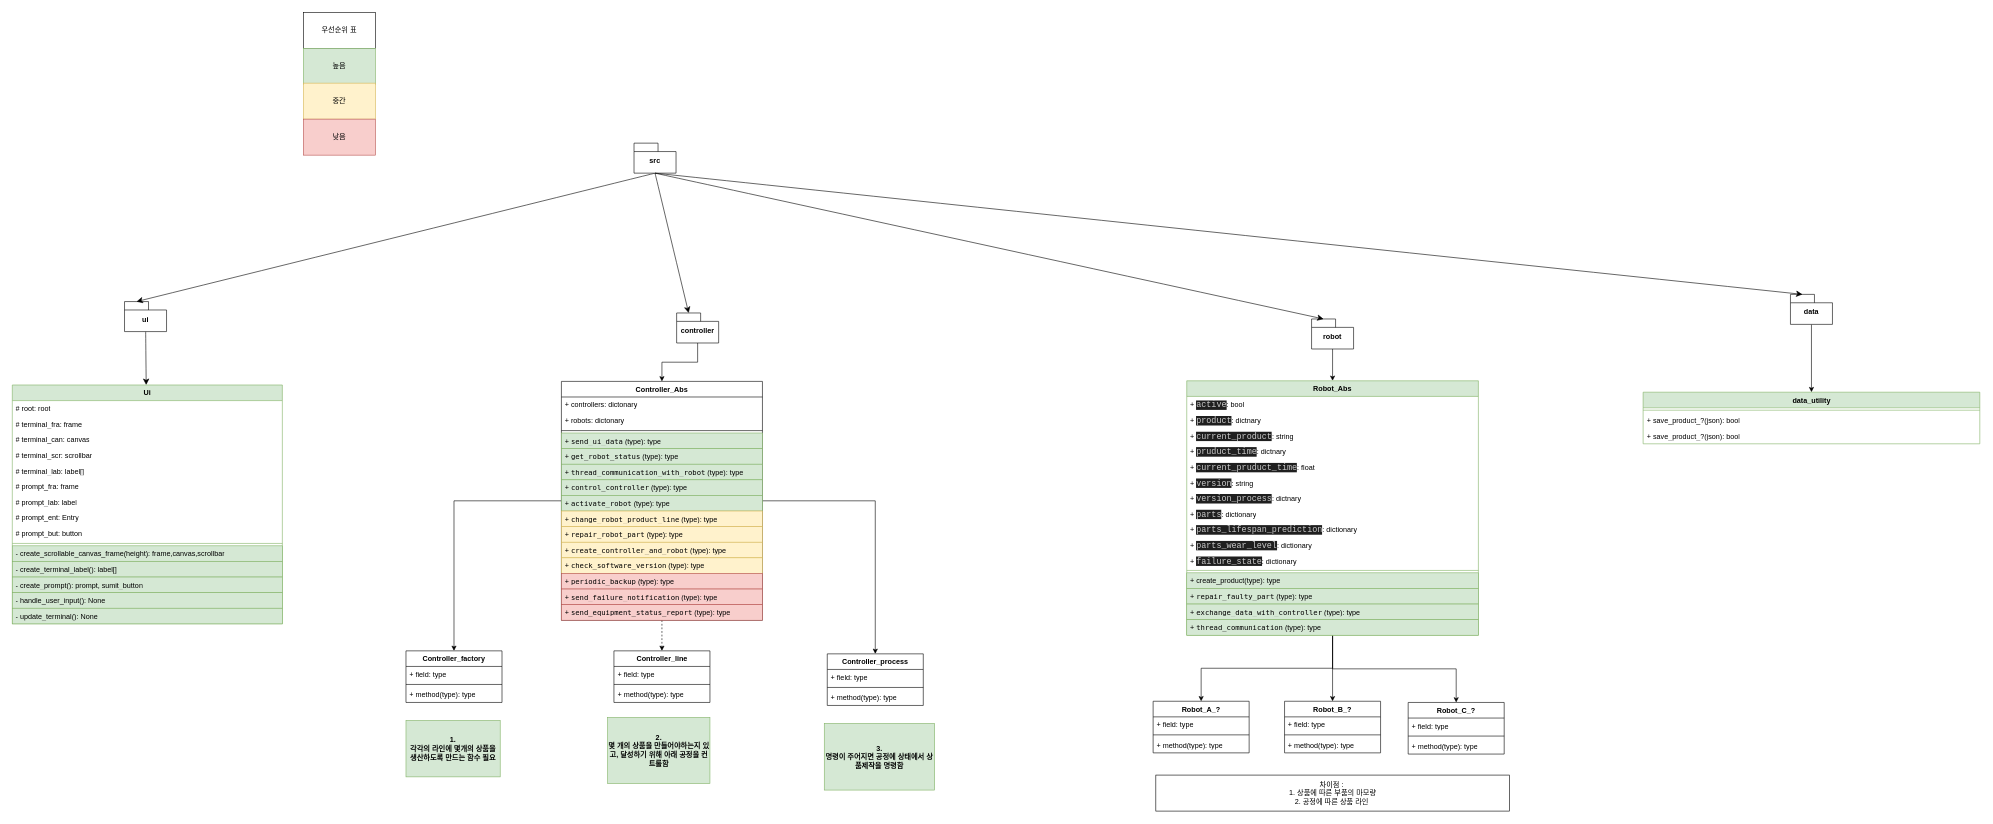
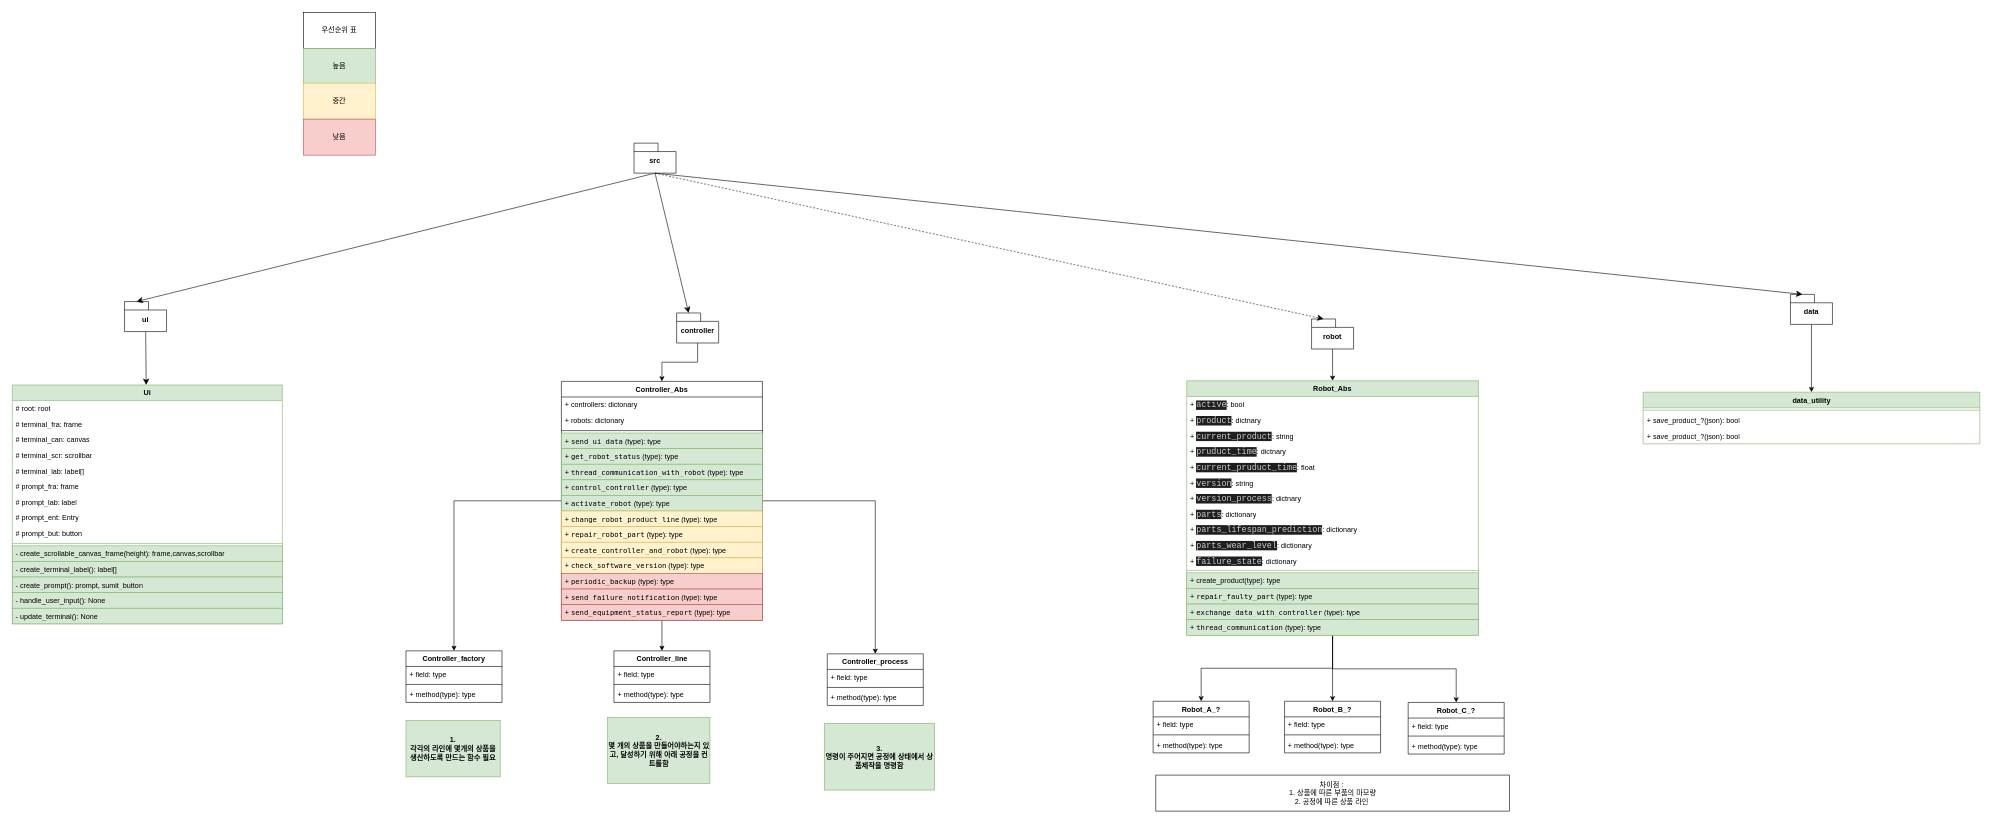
(990, 246) -> (990, 246)
(662, 633) -> (662, 633)
